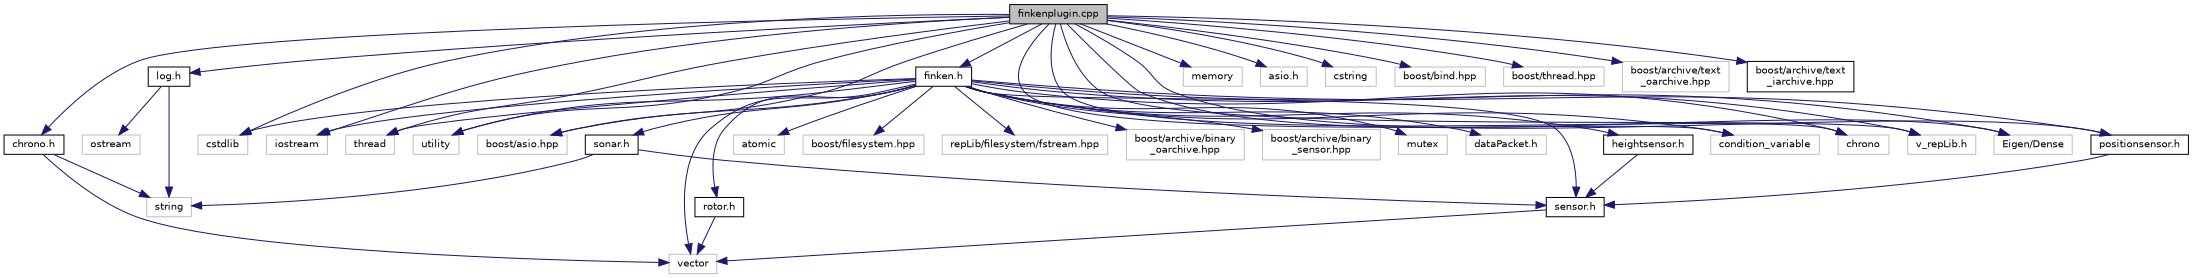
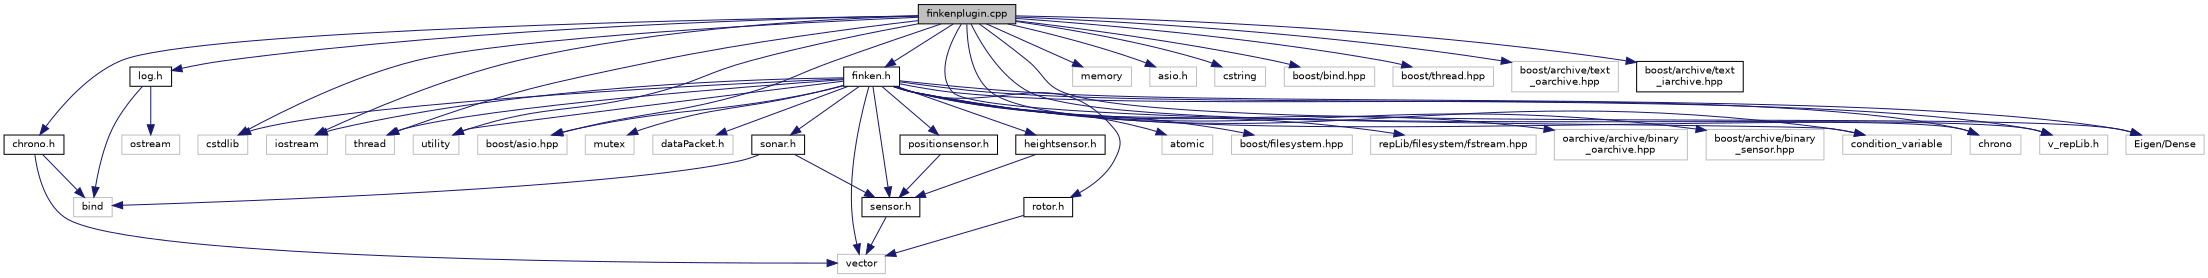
(1575, 127) -> none
(1185, 145) -> (1621, 145)
(169, 207) -> (93, 207)
